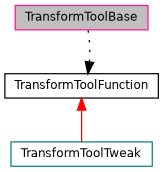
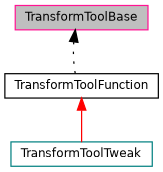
(90, 46) -> (74, 58)
